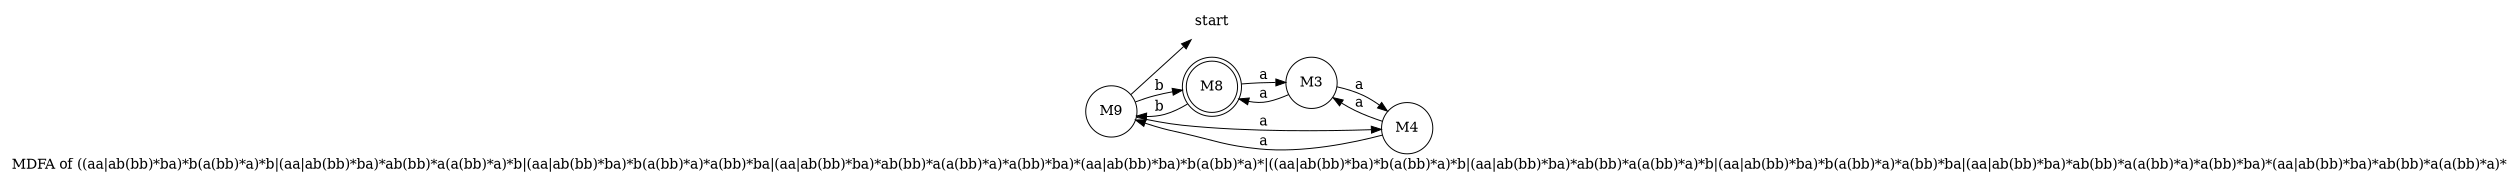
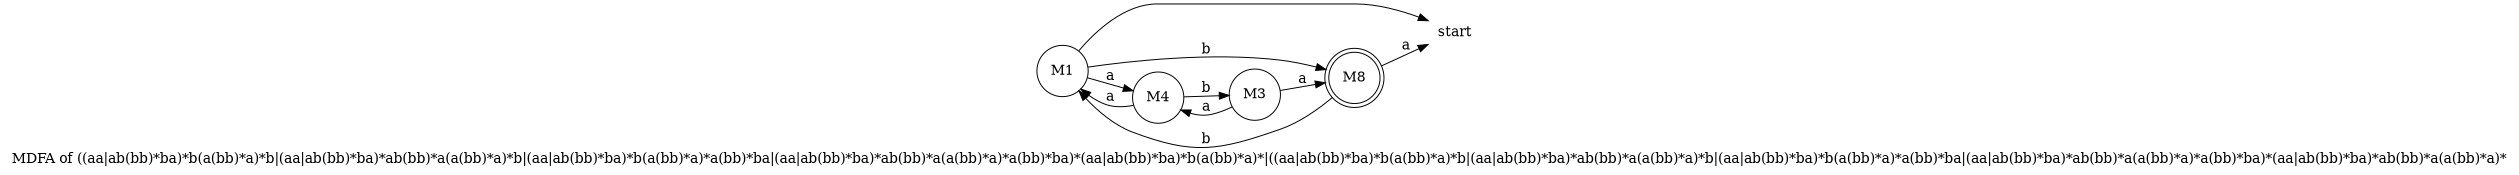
(1259, 83) -> (1400, 57)
(1359, 103) -> (1207, 88)
(1111, 111) -> (1063, 71)
